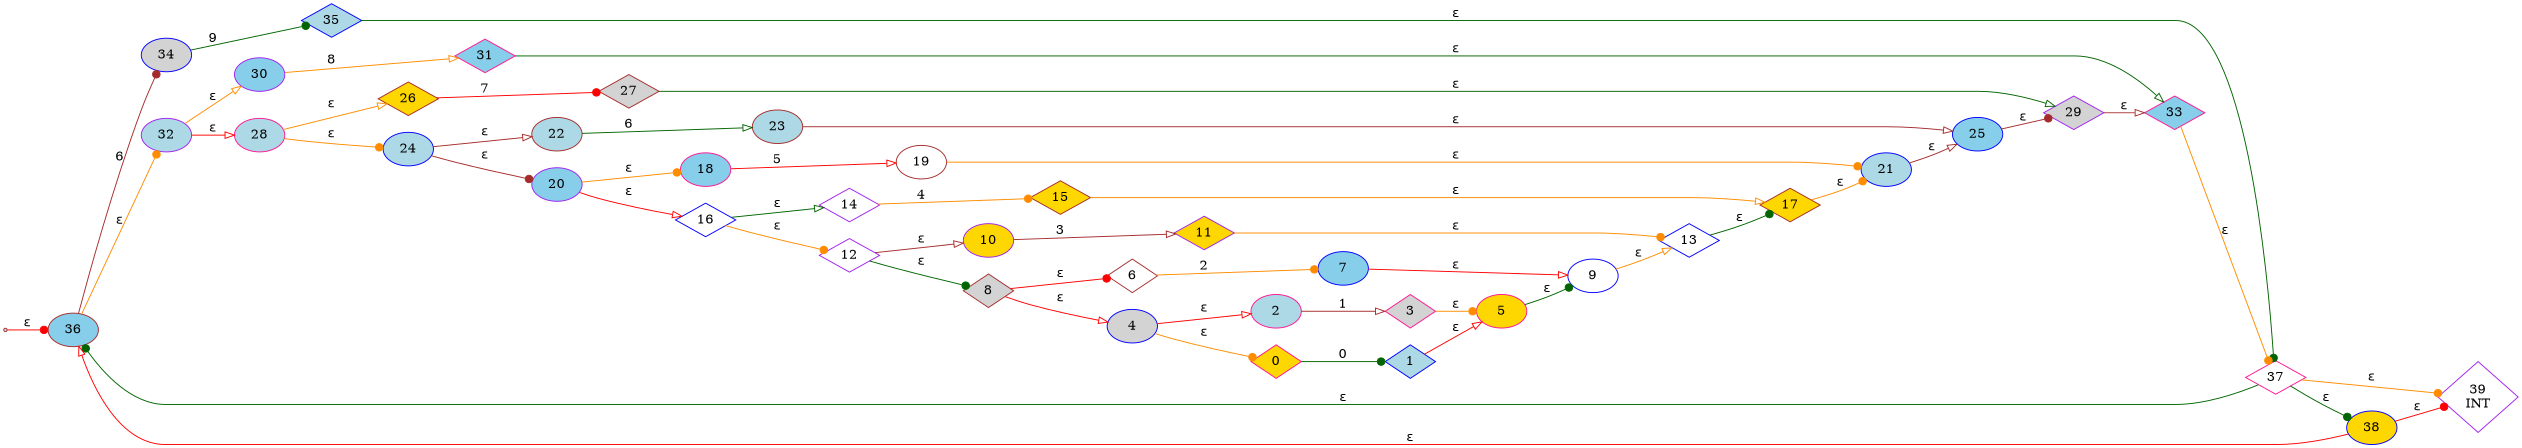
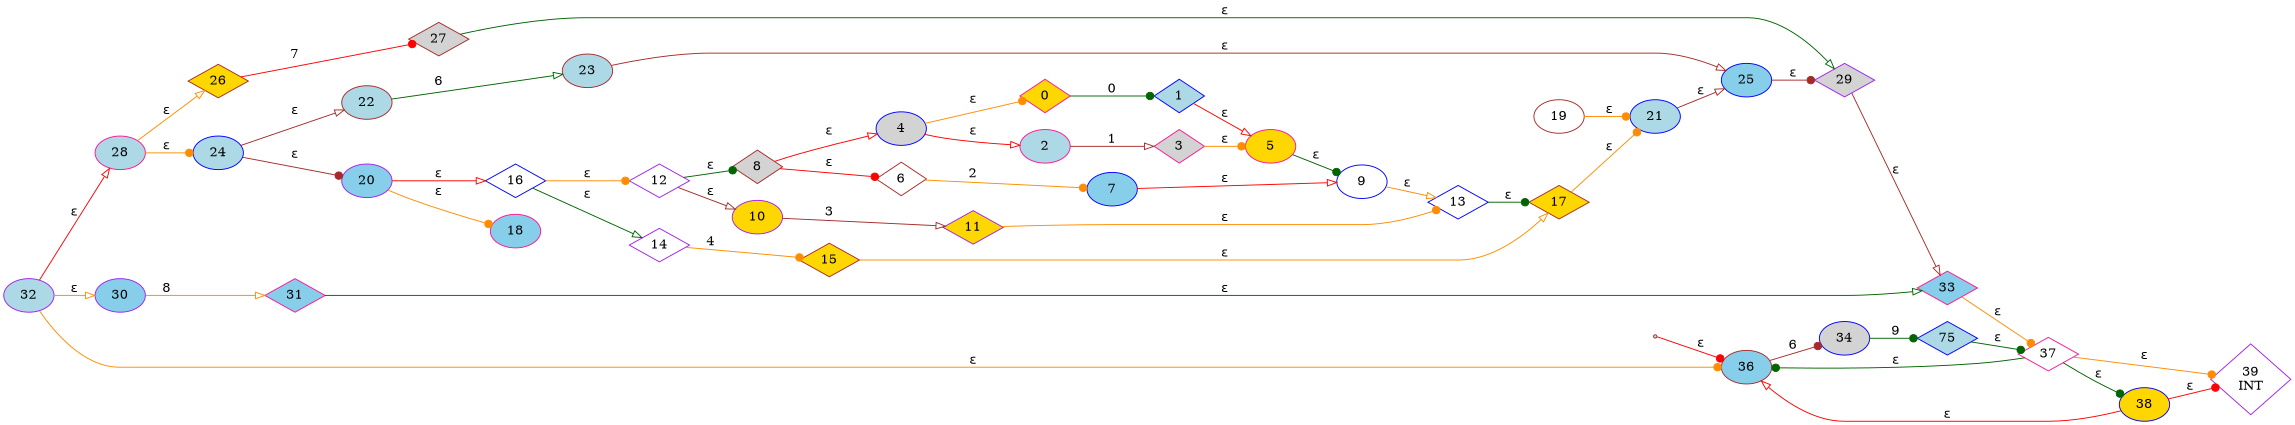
(332, 21) -> (1947, 338)
(809, 166) -> none
(118, 236) -> (866, 367)
